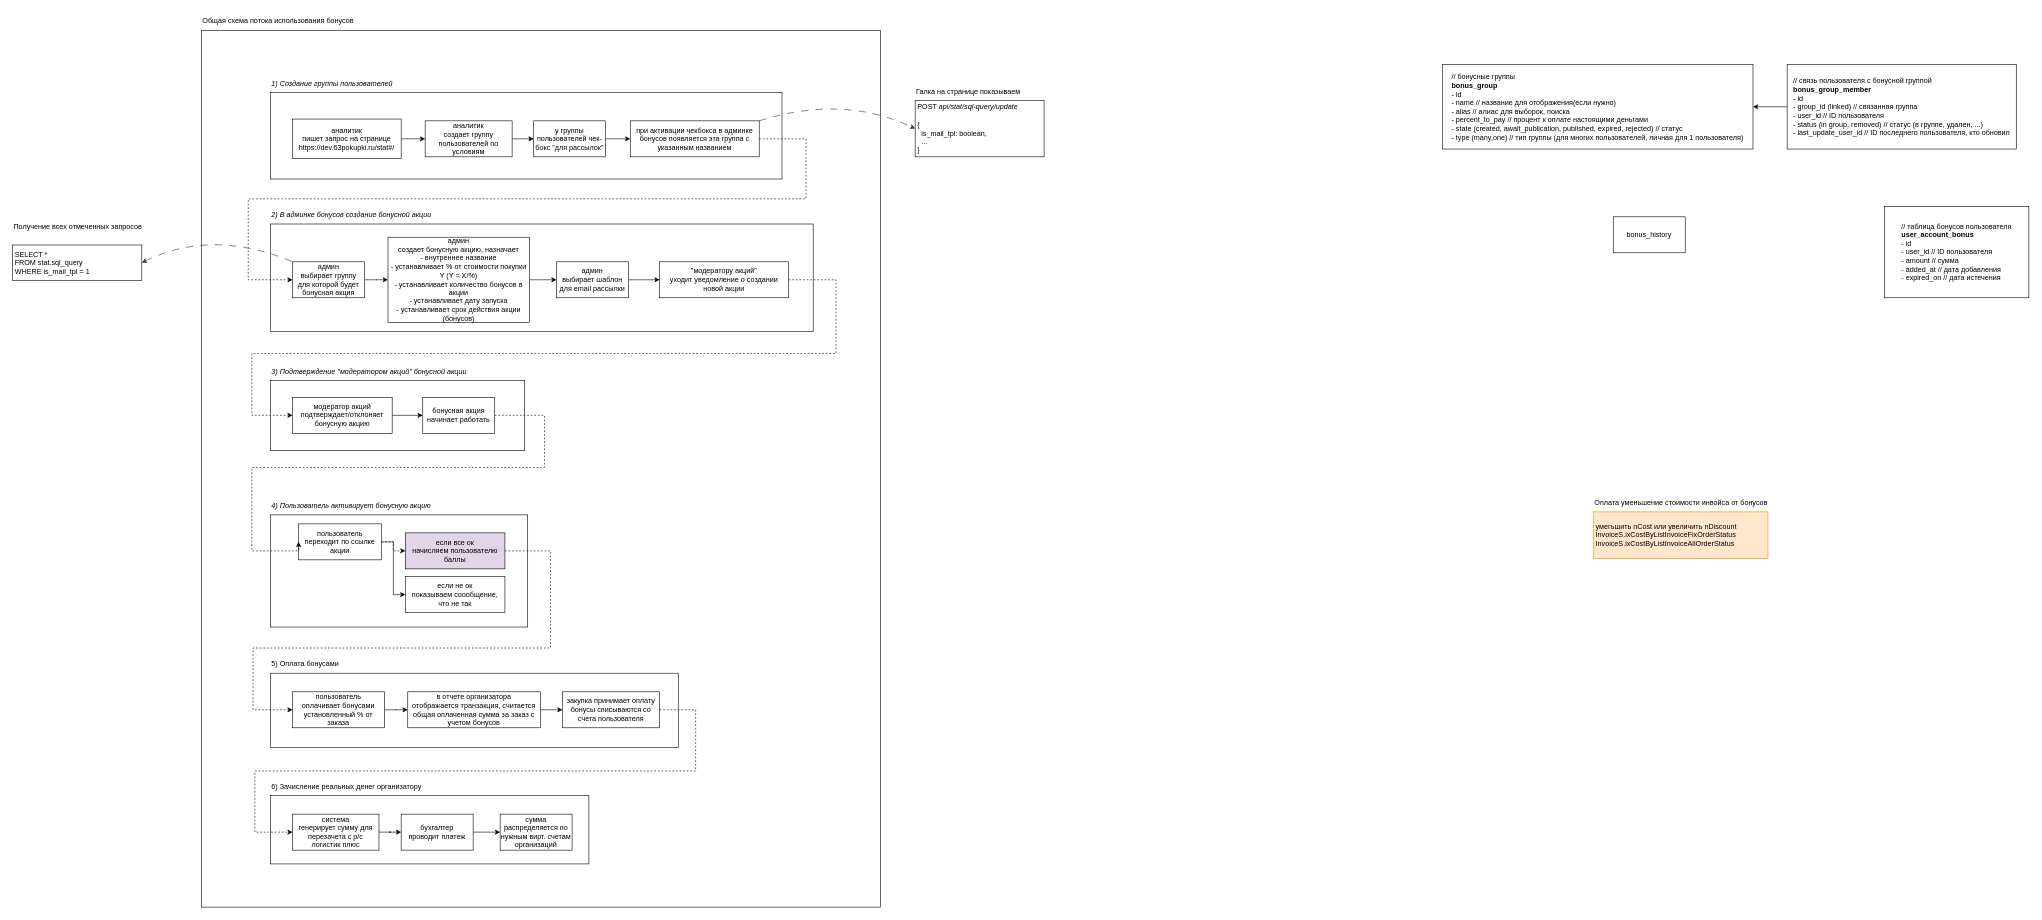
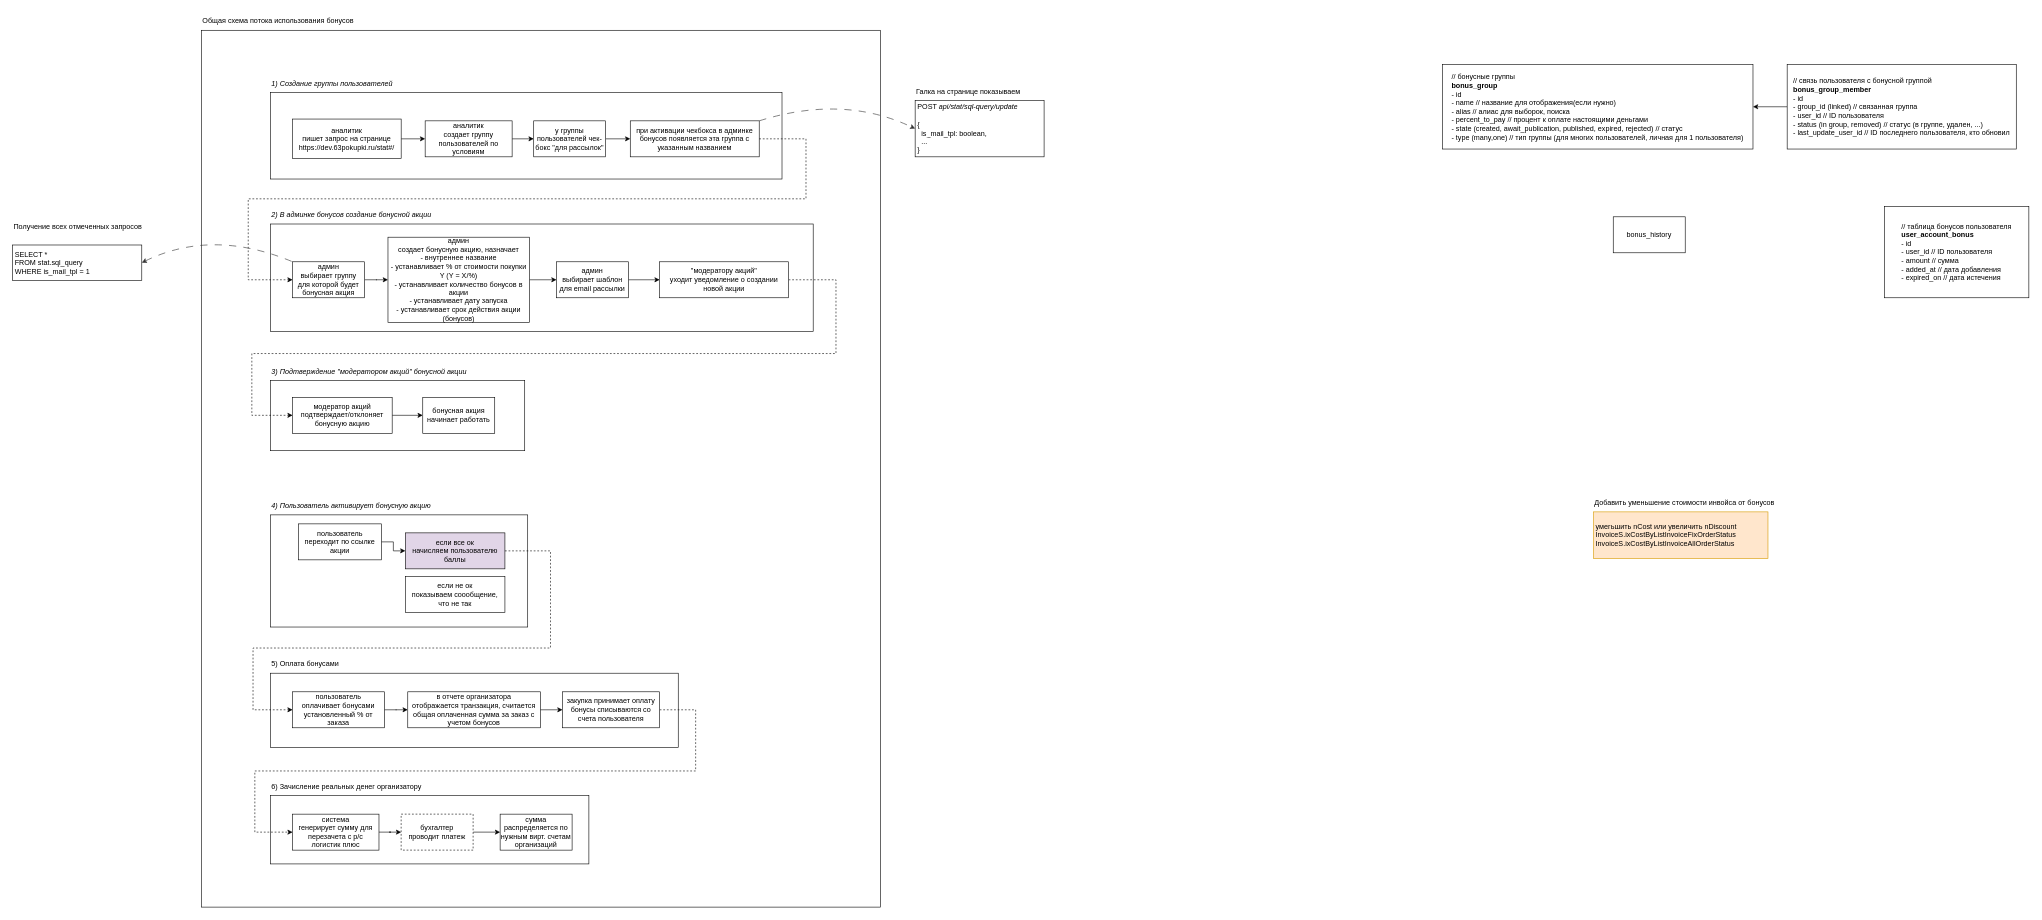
(425, 468) -> none
(1683, 503) -> (1687, 503)
(398, 551) -> (398, 551)
(393, 578) -> none
(437, 833) -> (437, 833)
